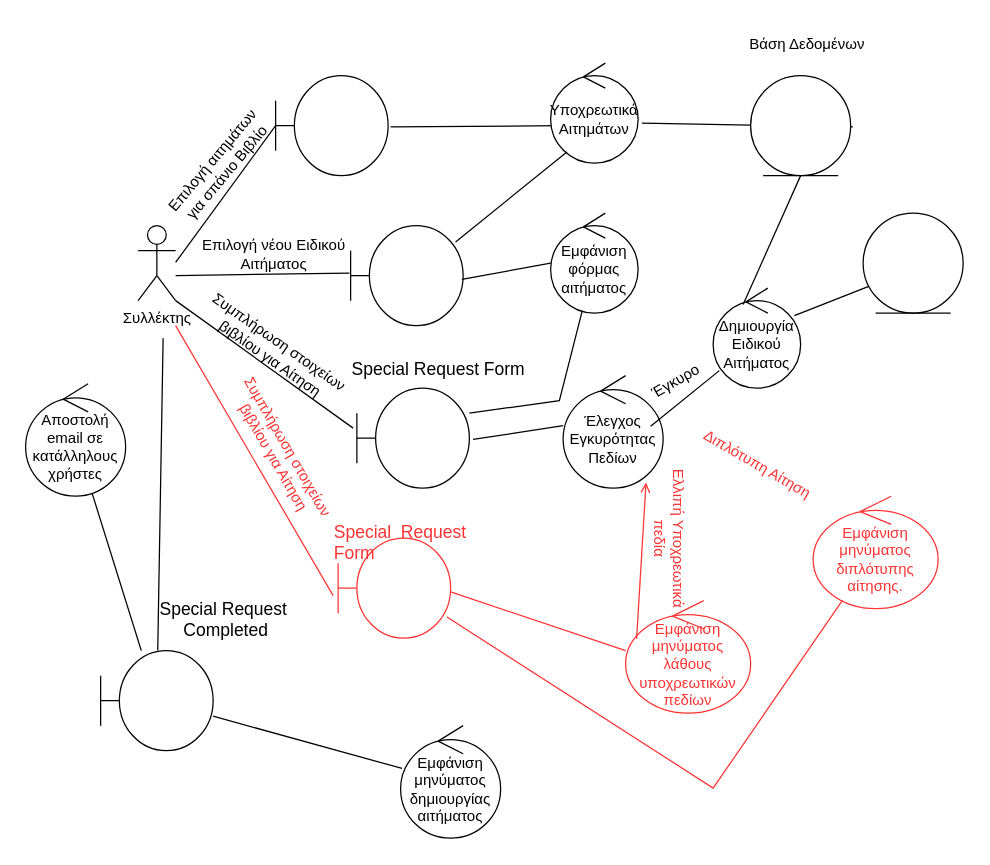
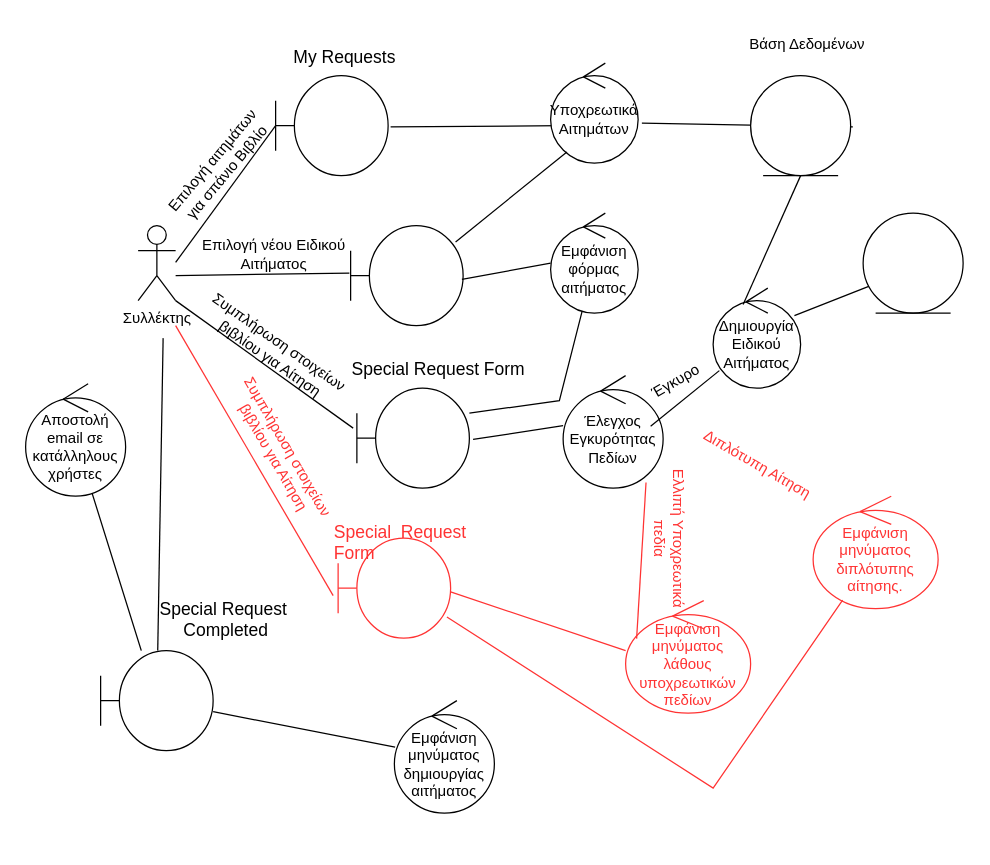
none -> (344, 57)
(646, 488) -> (646, 488)
(451, 782) -> (444, 757)
